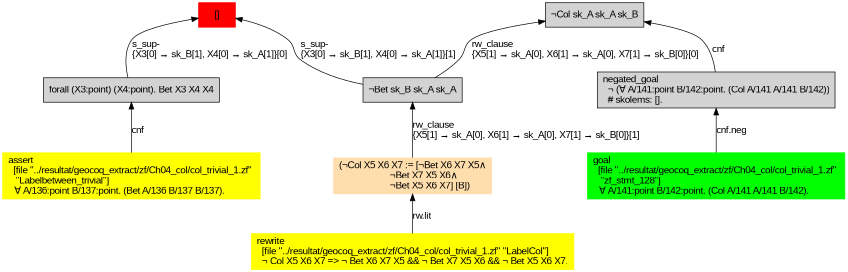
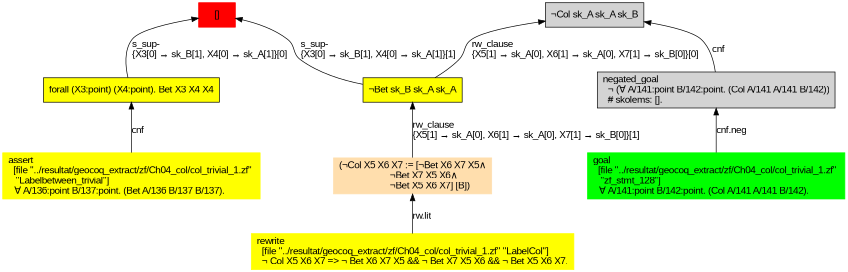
(131, 90) -> (131, 90)
(413, 90) -> (413, 90)
